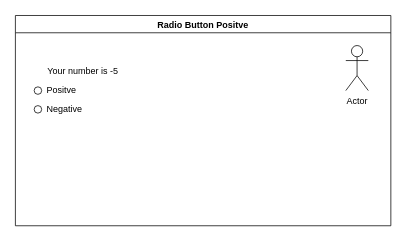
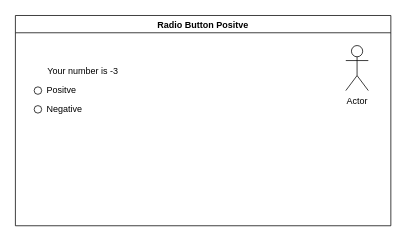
(83, 72) -> (83, 72)
